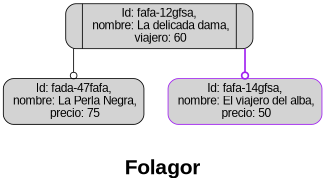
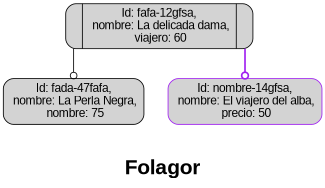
(74, 101) -> (74, 101)
(245, 101) -> (245, 101)
